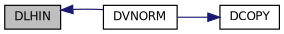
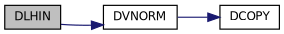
(88, 9) -> (76, 25)
